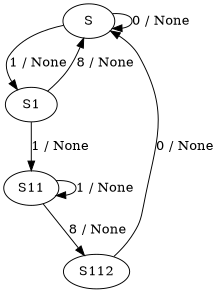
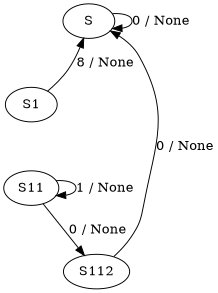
(22, 43) -> none
(31, 142) -> none
(98, 230) -> (98, 230)
